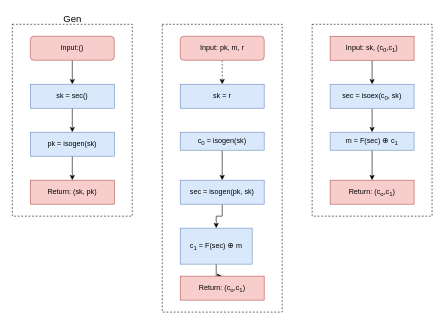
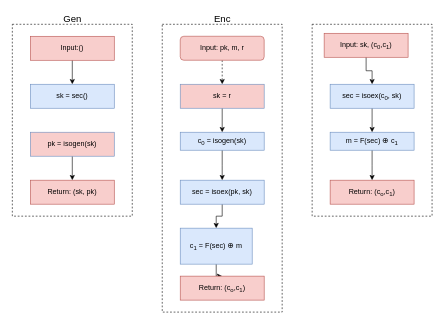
none -> (222, 18)
(72, 48) -> (72, 48)
(372, 48) -> (366, 45)
(222, 96) -> (222, 96)
(72, 126) -> none
none -> (222, 126)
(72, 144) -> (72, 144)
(222, 192) -> (222, 192)
